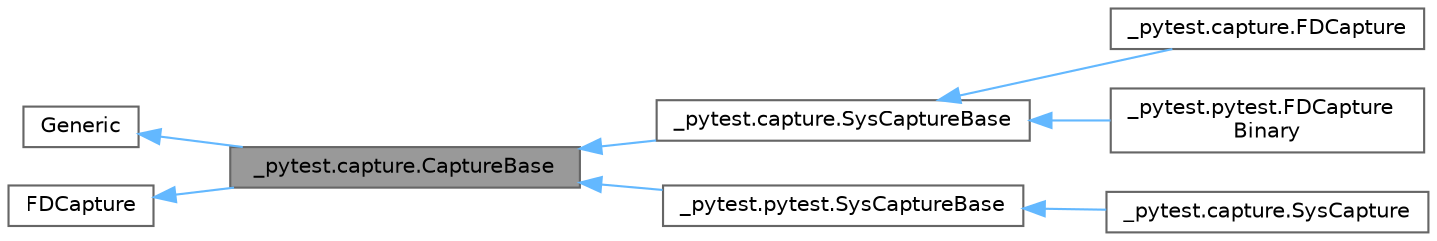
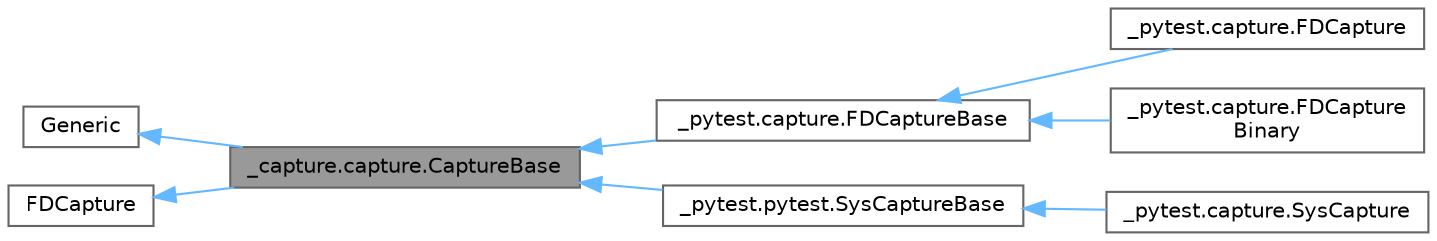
(843, 120) -> (843, 120)
(1267, 120) -> (1267, 120)
(405, 167) -> (405, 167)
